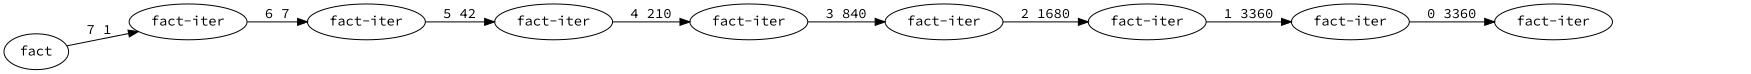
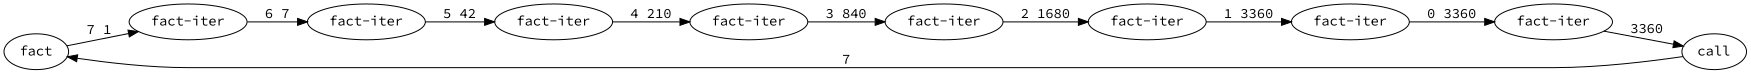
none -> (1714, 52)
